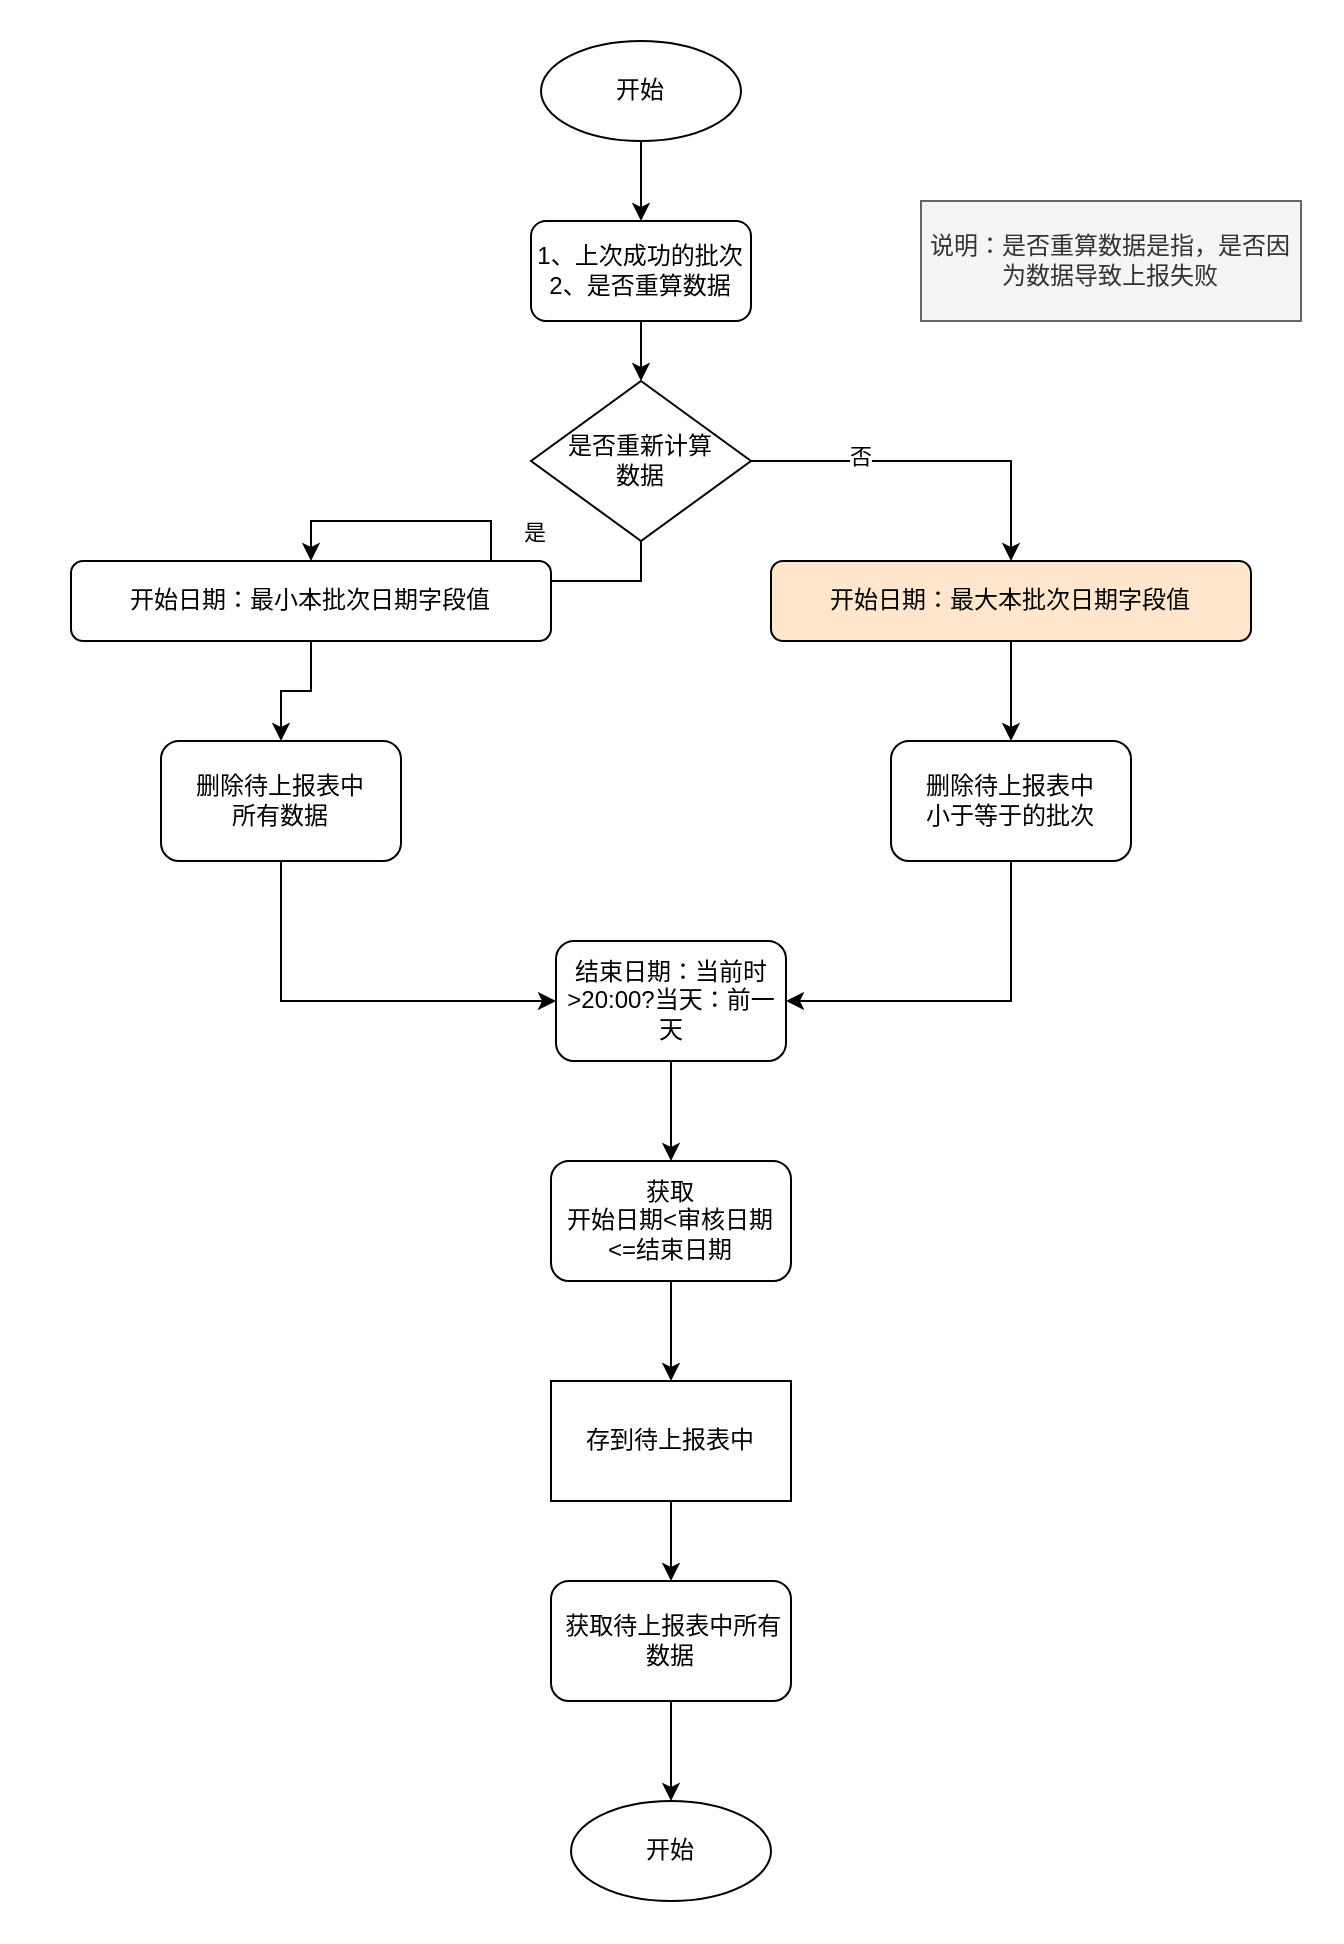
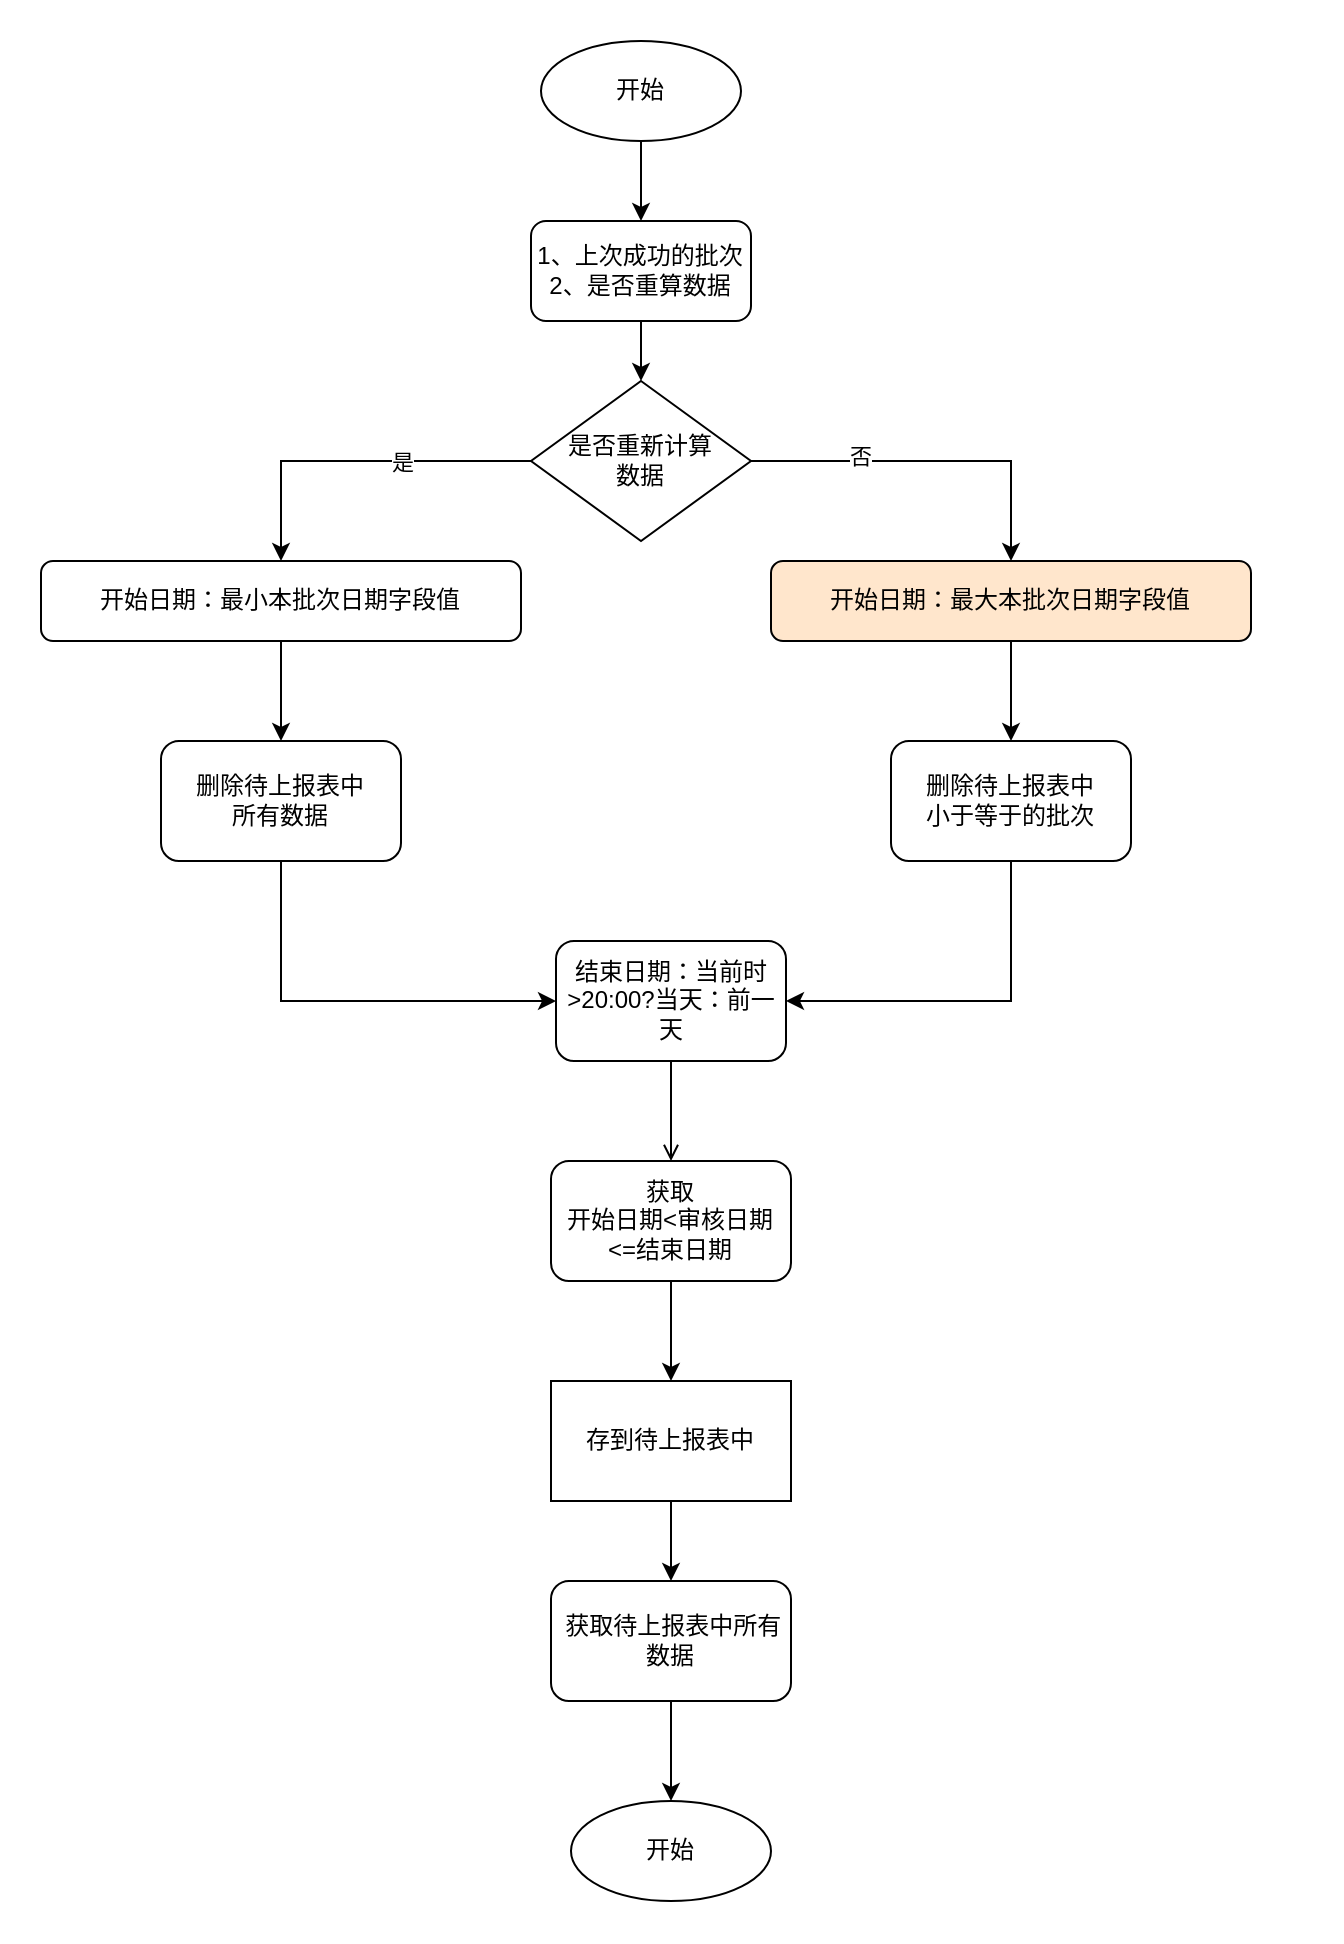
(1111, 261) -> none
(311, 601) -> (281, 601)
(671, 1146) -> (671, 1148)
